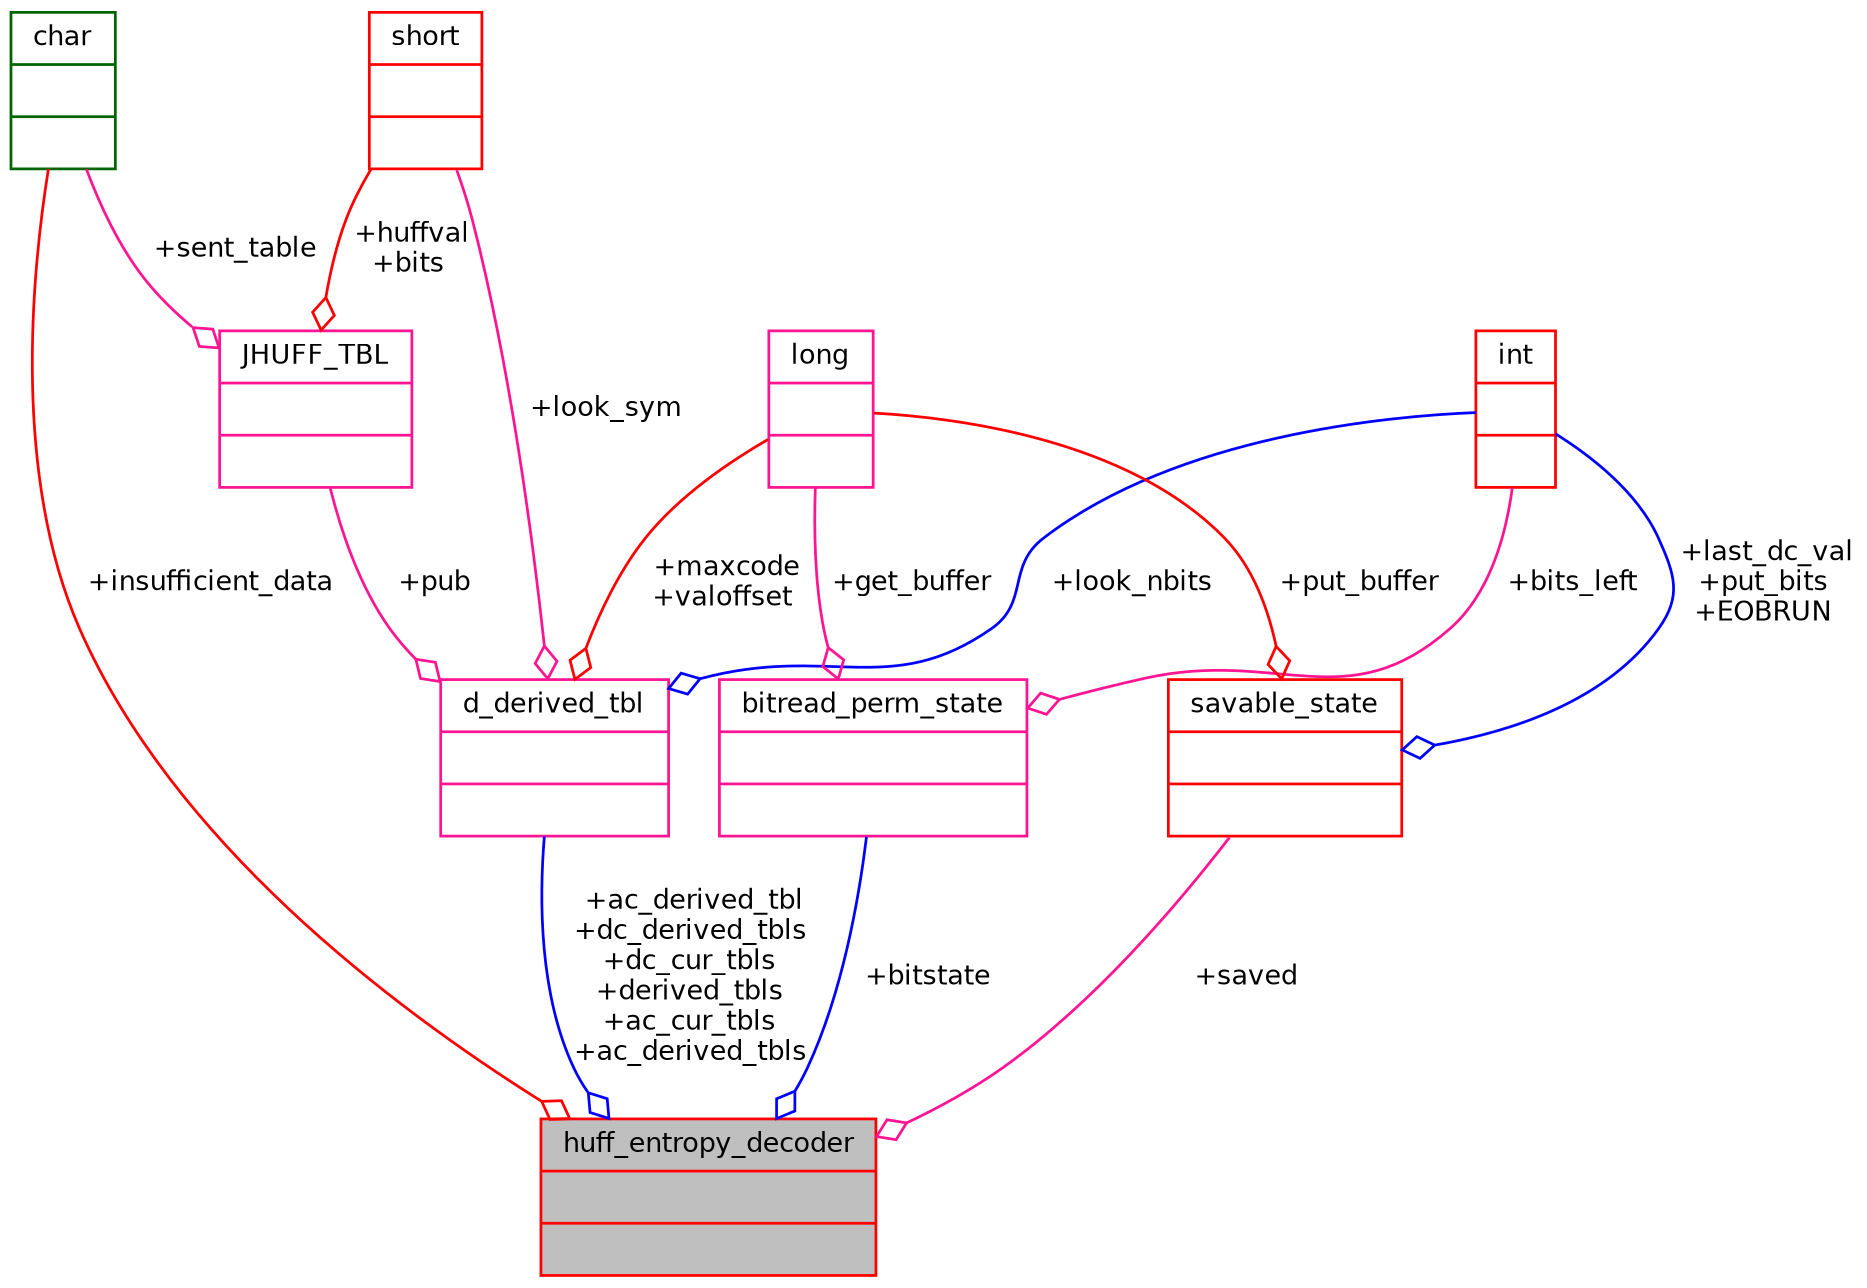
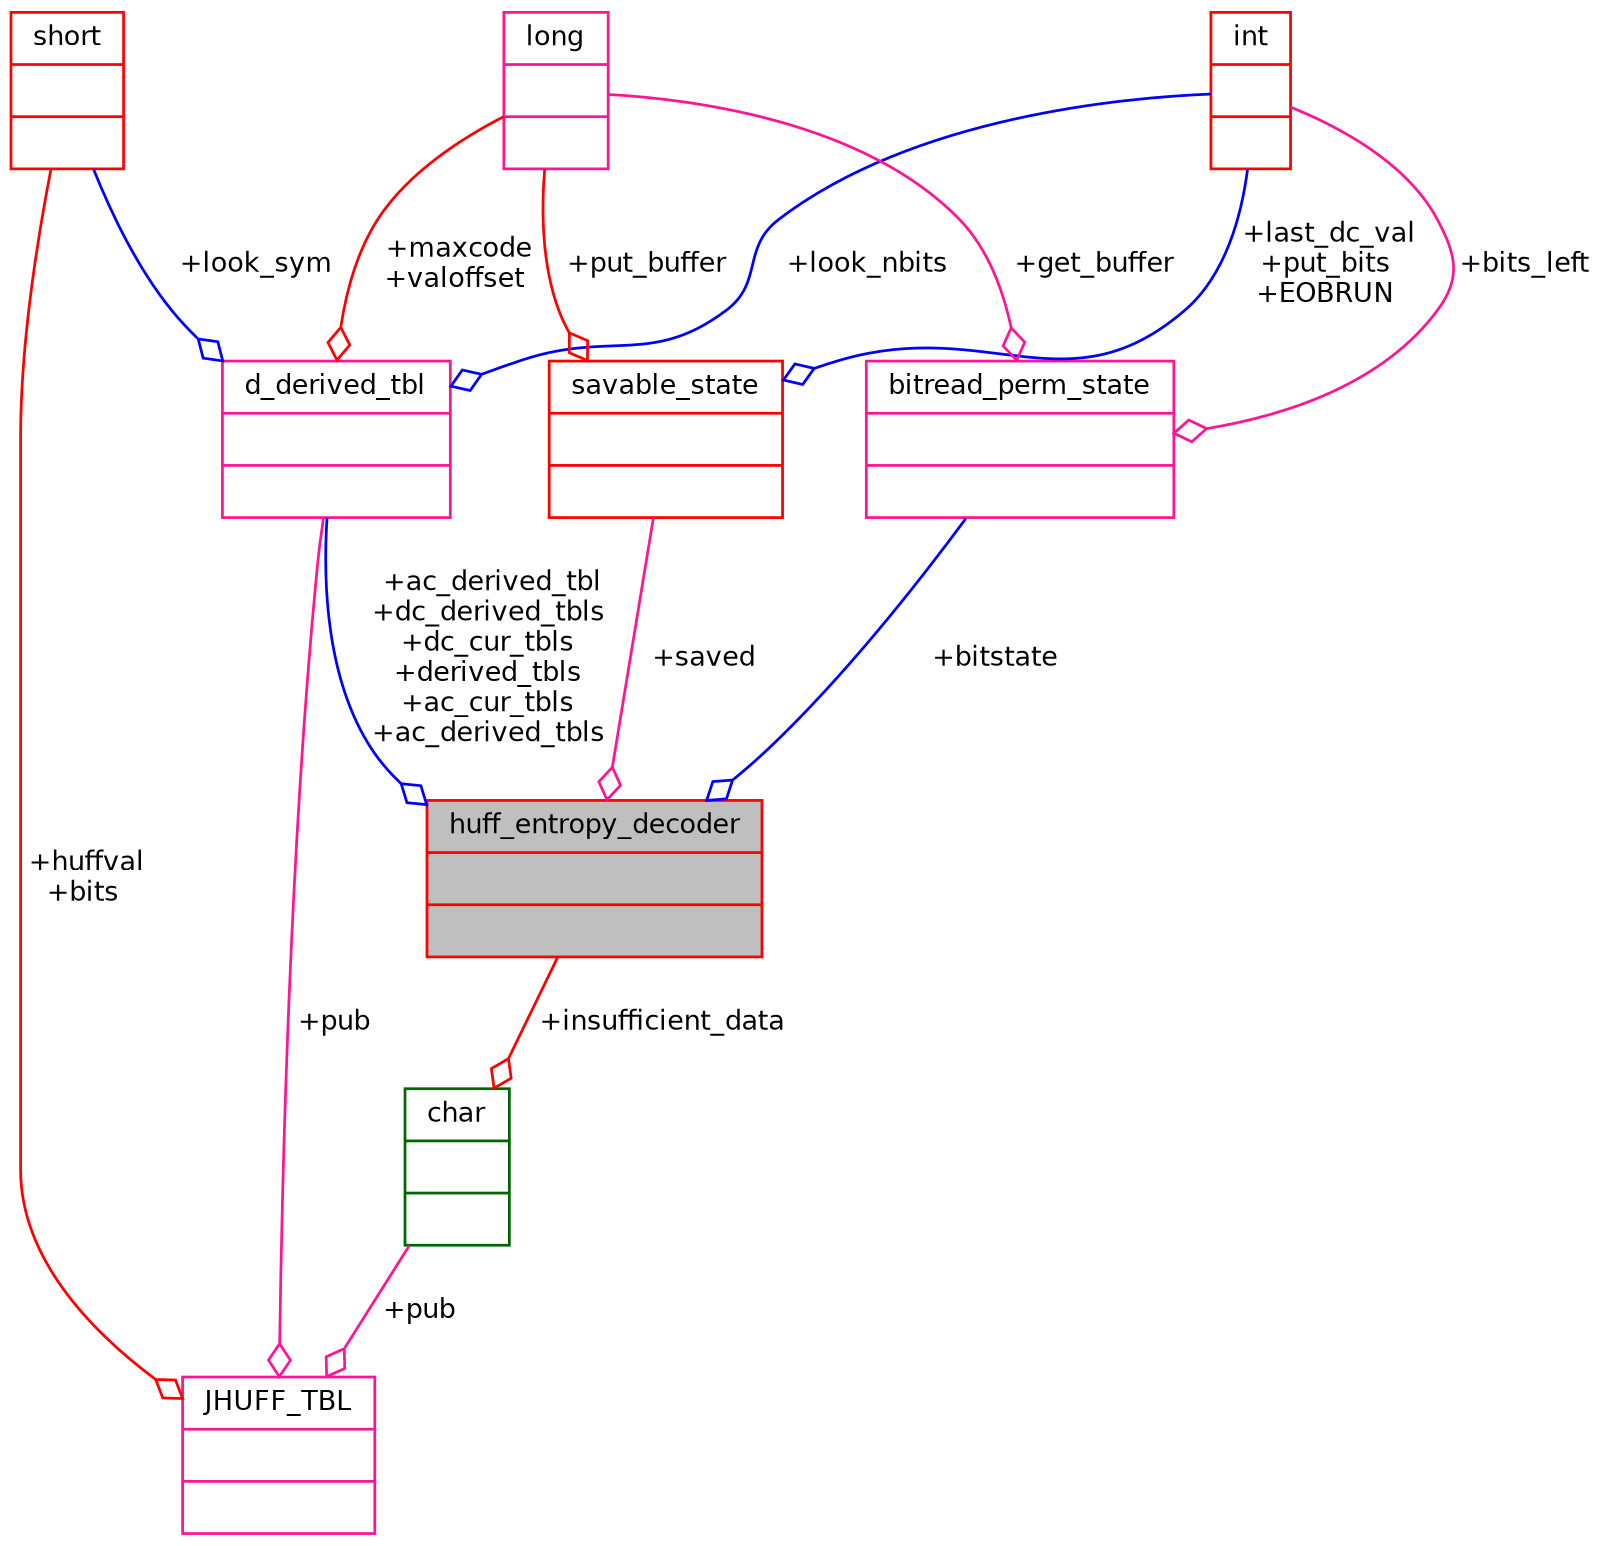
(232, 250) -> (416, 1311)
(511, 406) -> (137, 259)
(362, 579) -> (292, 930)
(128, 718) -> (533, 1008)
